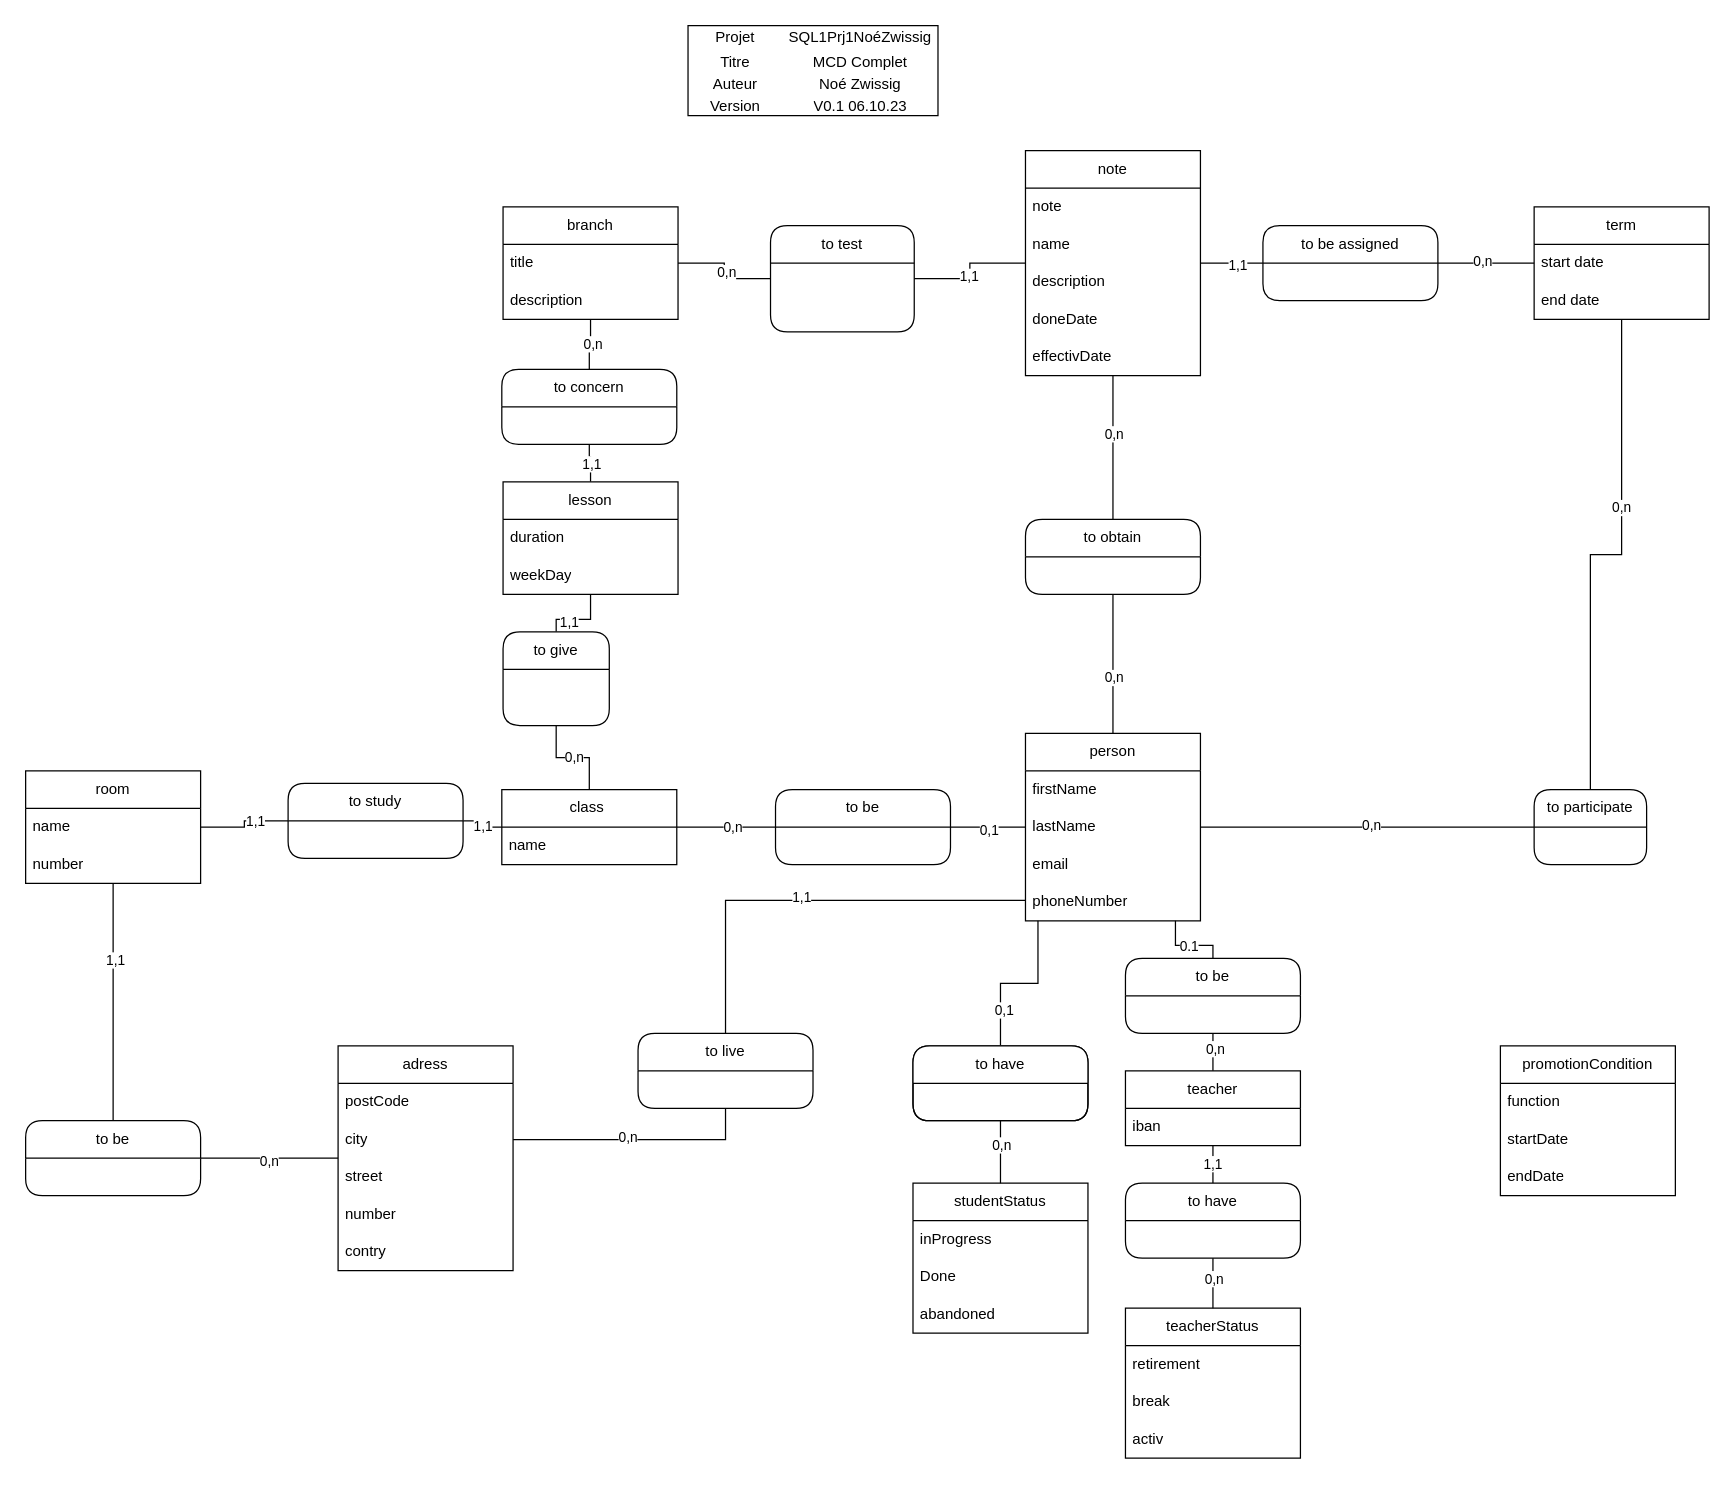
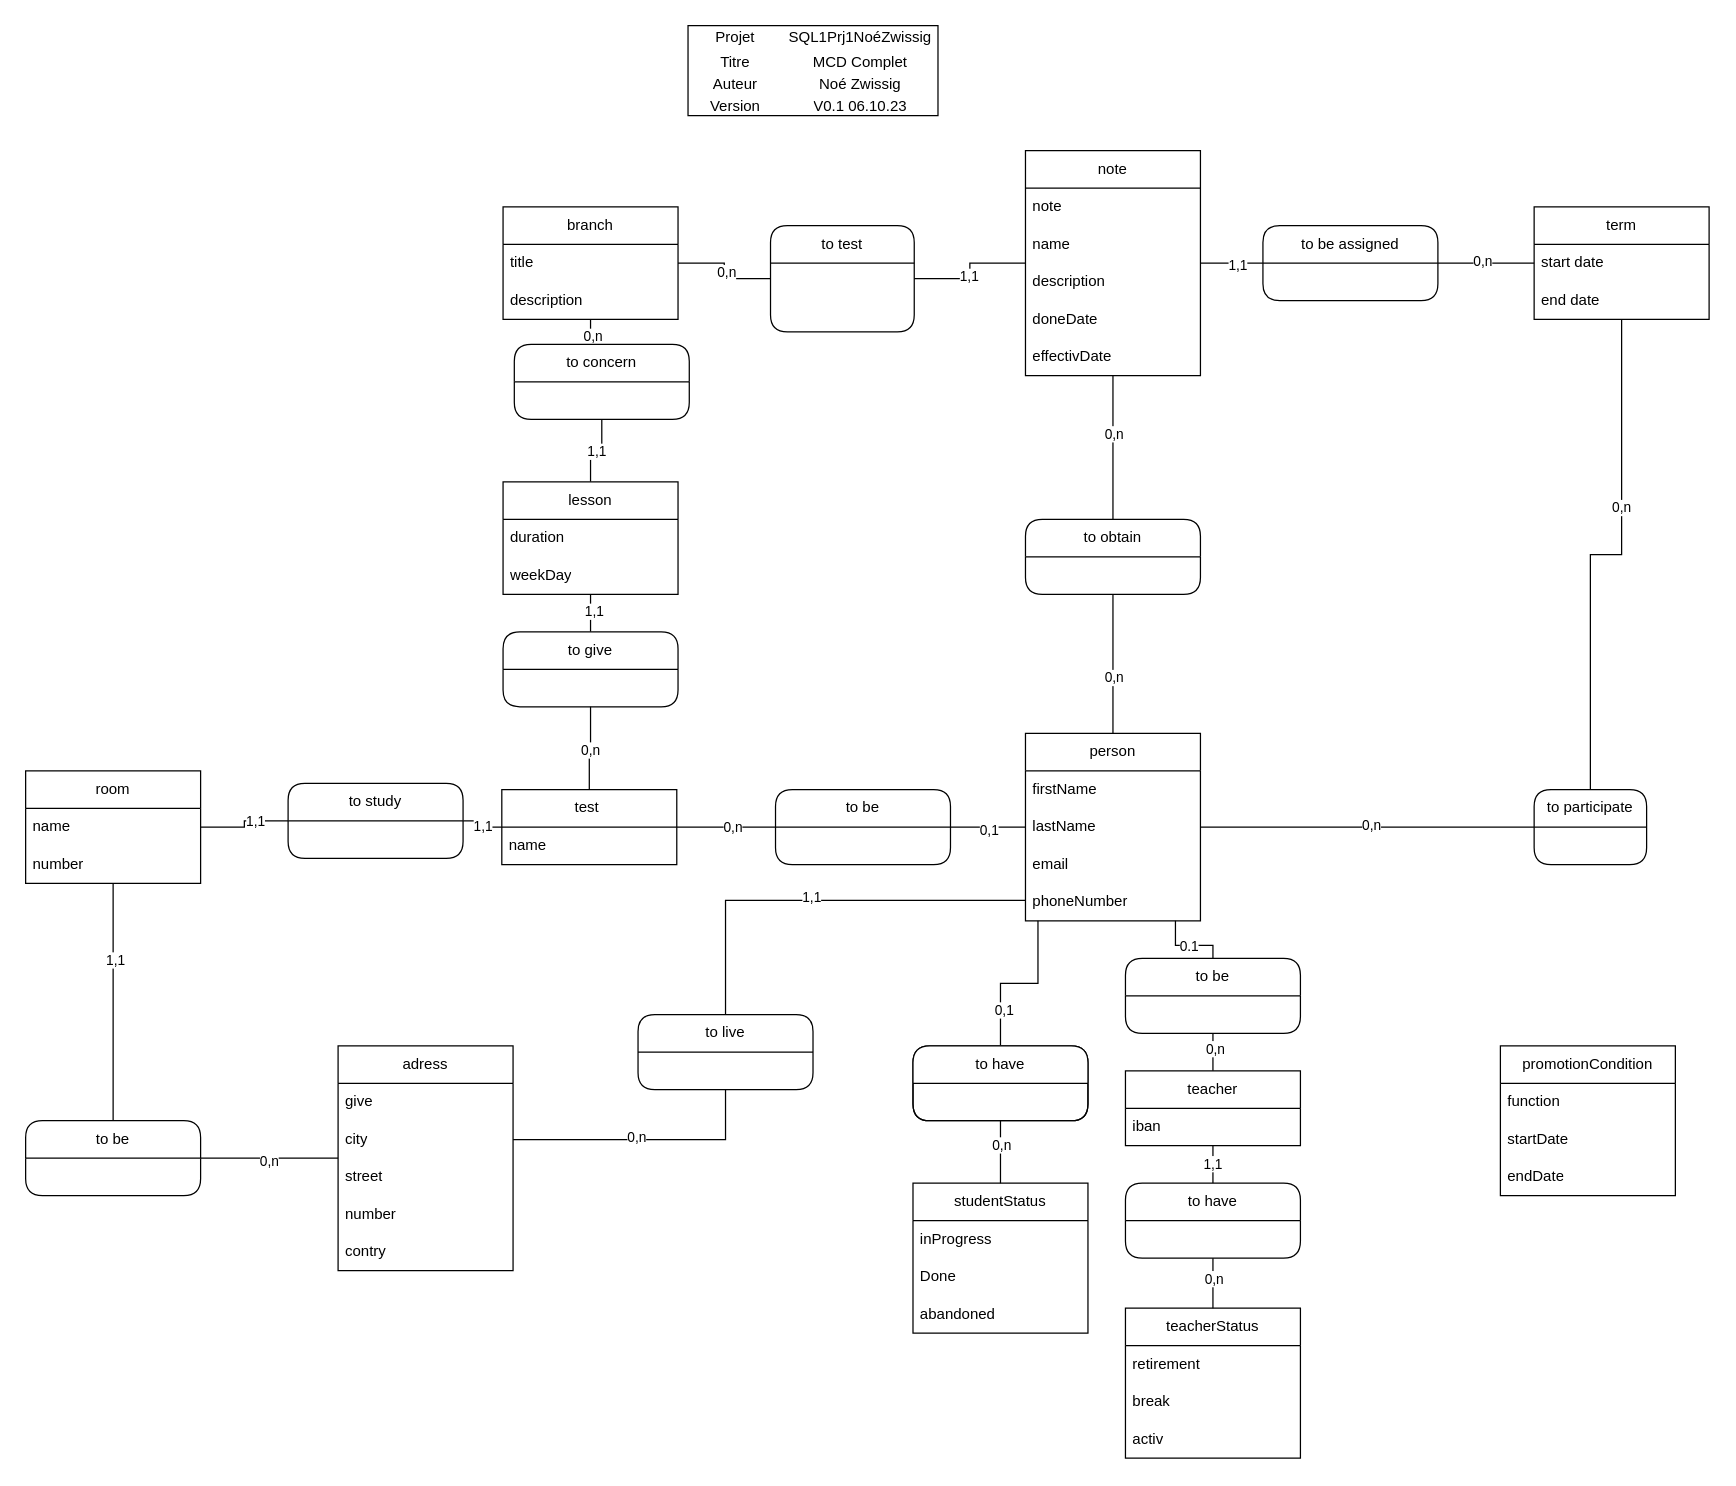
(589, 407) -> (602, 382)
(556, 679) -> (591, 669)
(589, 808) -> (589, 808)
(726, 1071) -> (726, 1052)
(379, 1102) -> (360, 1102)
